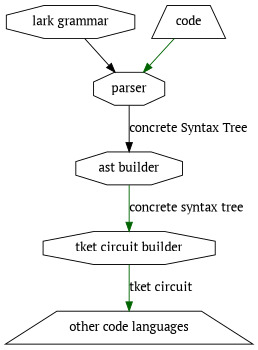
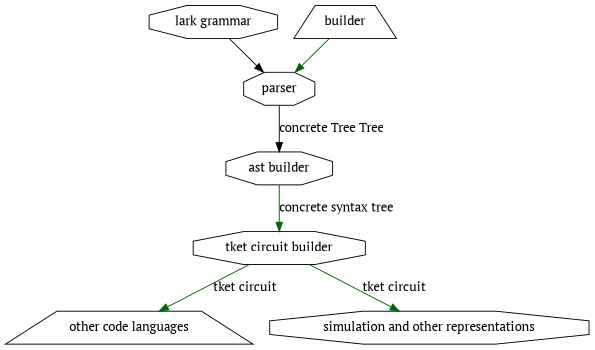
(189, 22) -> (345, 22)
(189, 129) -> (332, 129)
none -> (429, 328)
